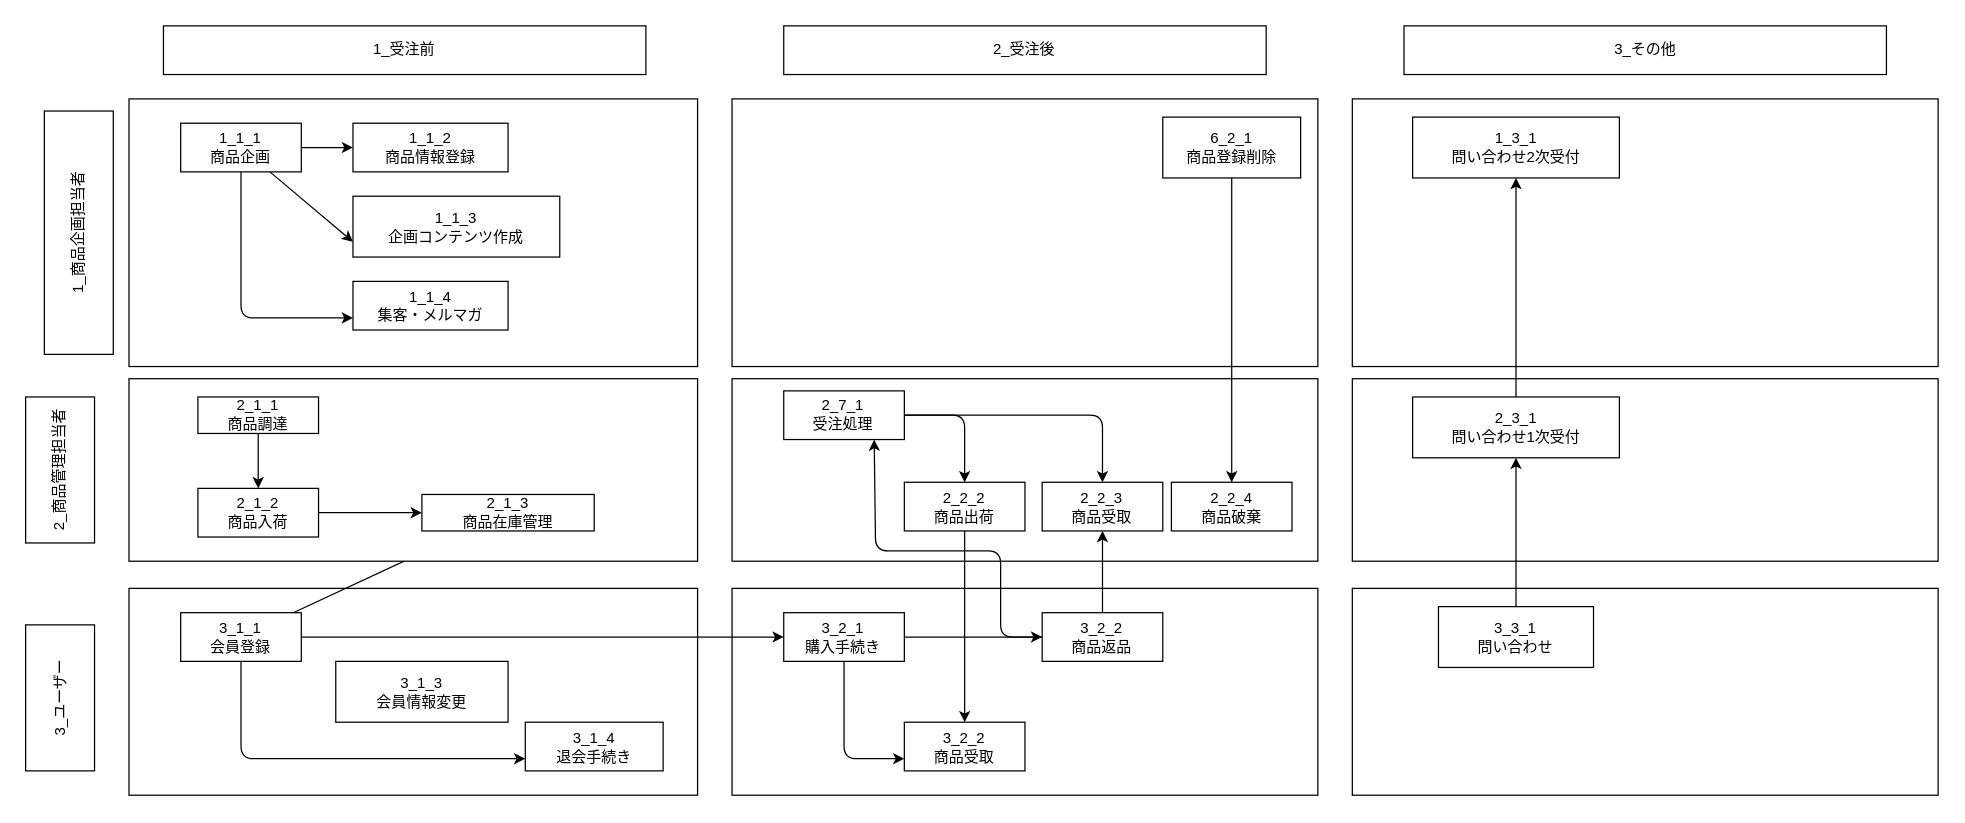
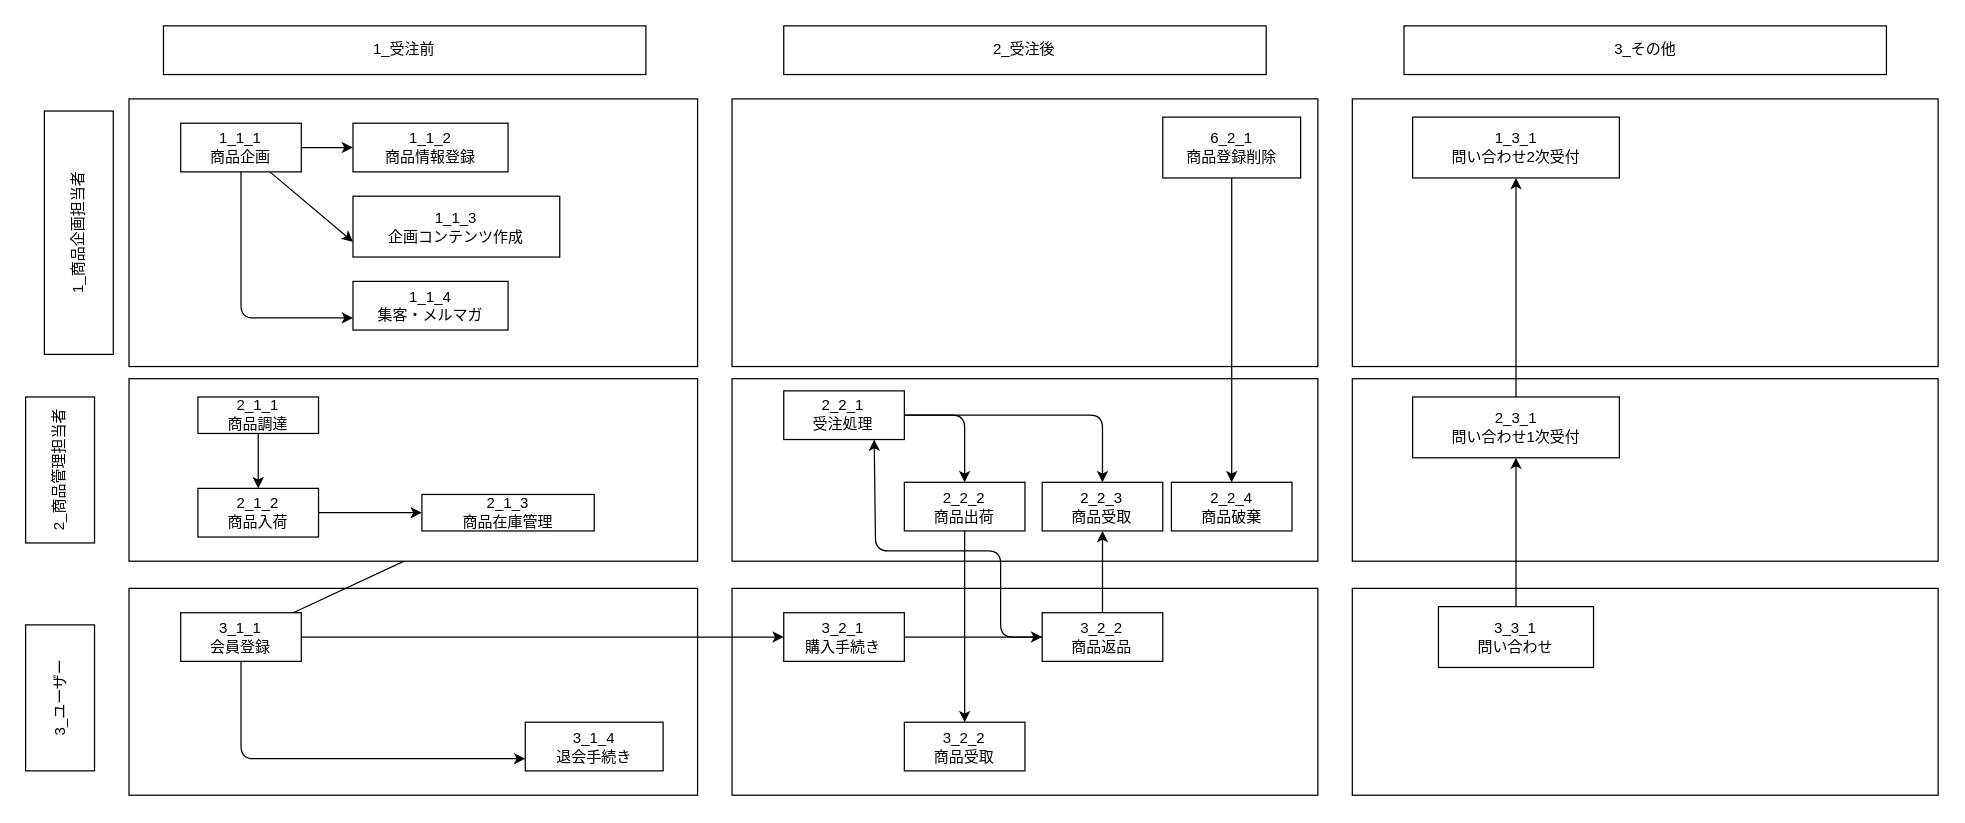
(843, 414) -> (843, 414)
(422, 692) -> none
(844, 730) -> none
